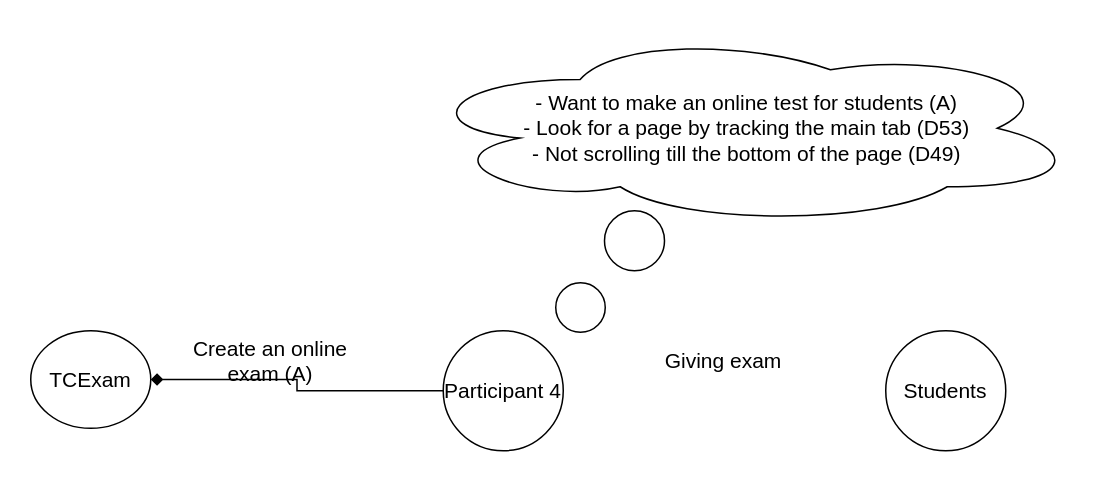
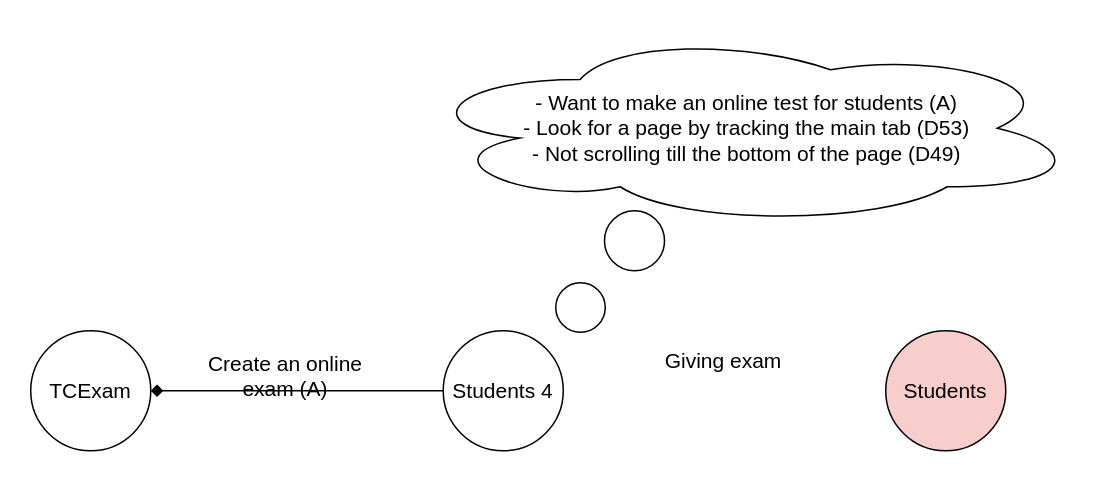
(271, 361) -> (286, 376)
(91, 380) -> (91, 391)
(503, 391) -> (503, 391)
(946, 391) -> (946, 391)
